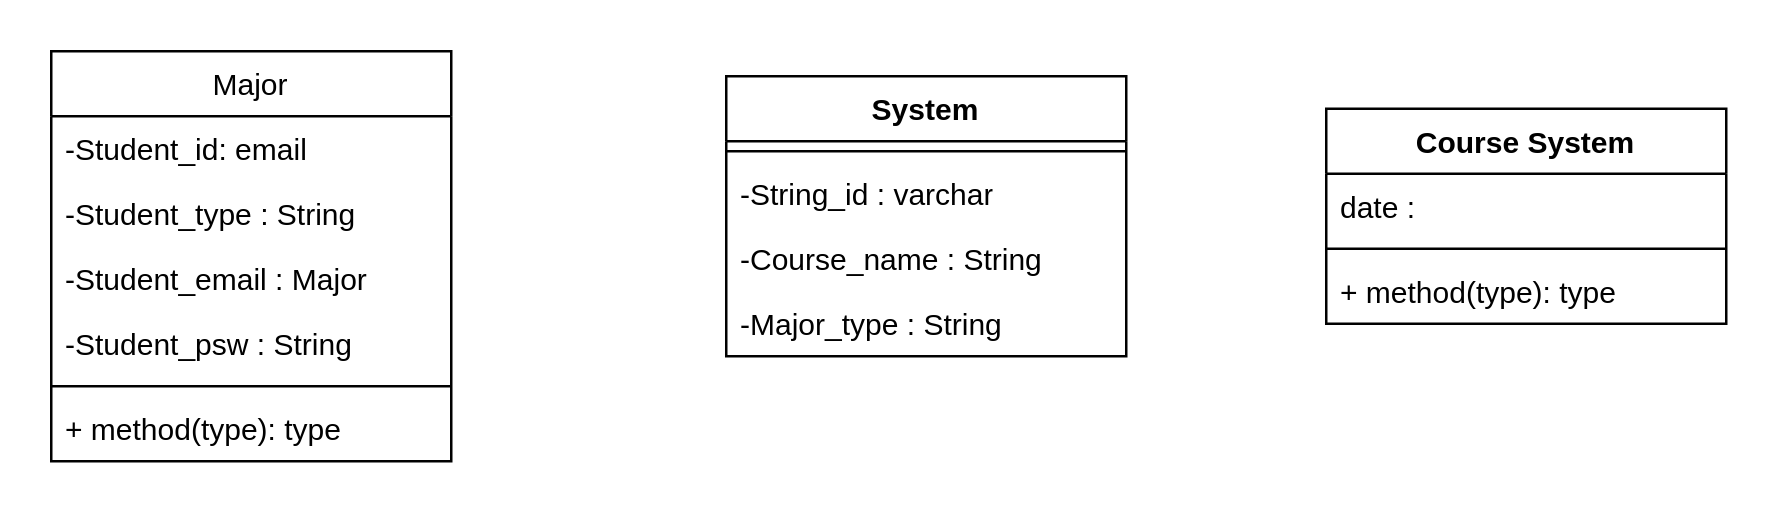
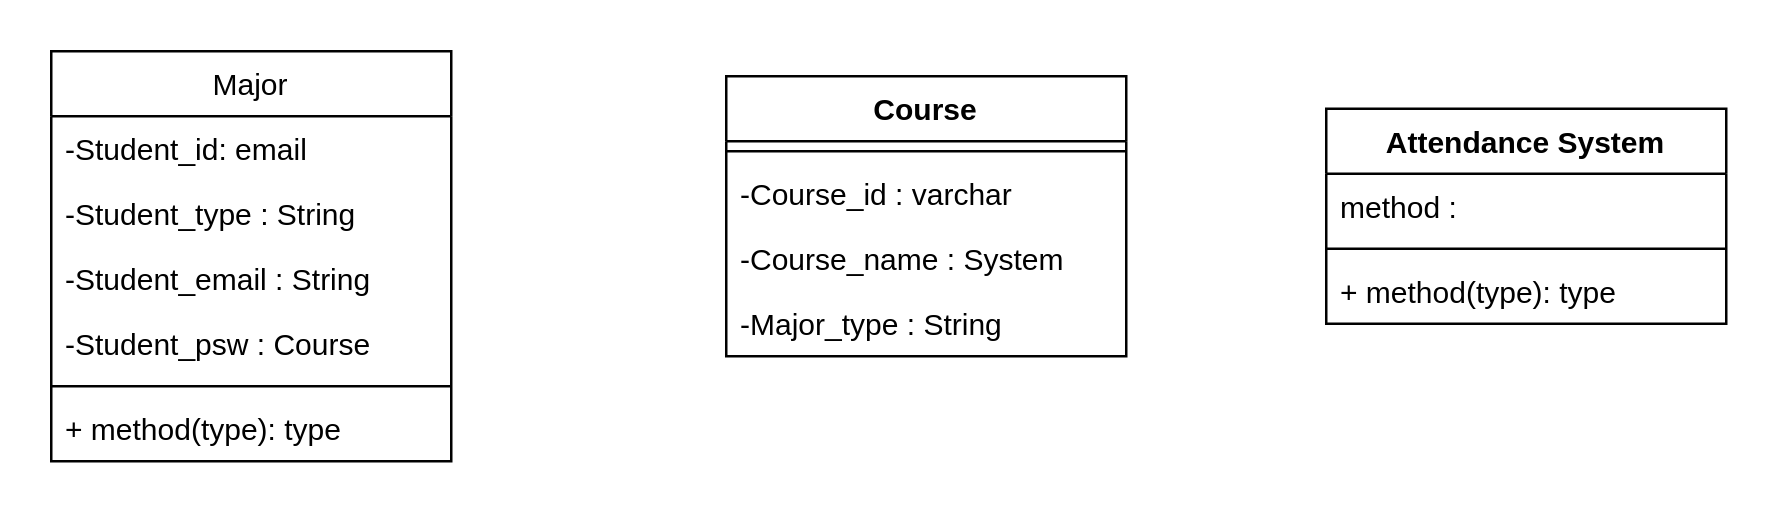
(926, 112) -> (926, 112)
(1526, 144) -> (1526, 144)
(890, 197) -> (894, 197)
(1384, 209) -> (1401, 209)
(902, 262) -> (906, 262)
(232, 282) -> (236, 282)
(227, 347) -> (231, 347)
